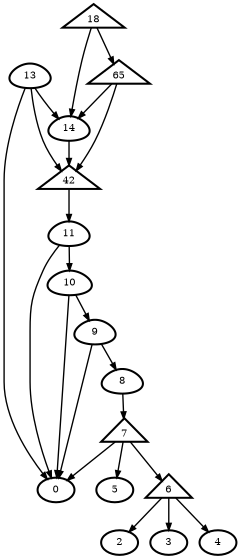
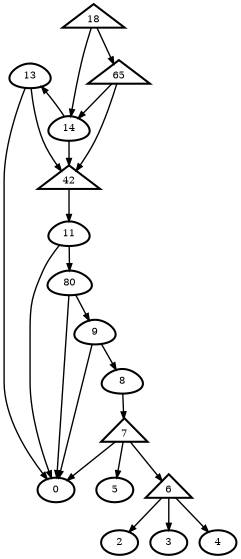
(44, 101) -> (56, 104)
(70, 283) -> (70, 283)
